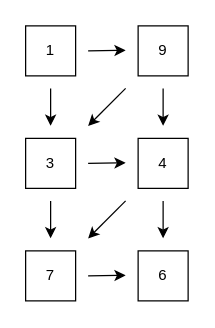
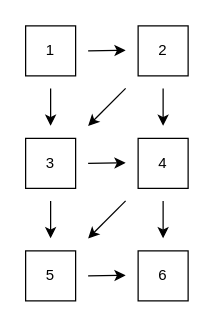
(163, 51) -> (163, 51)
(51, 276) -> (51, 276)
